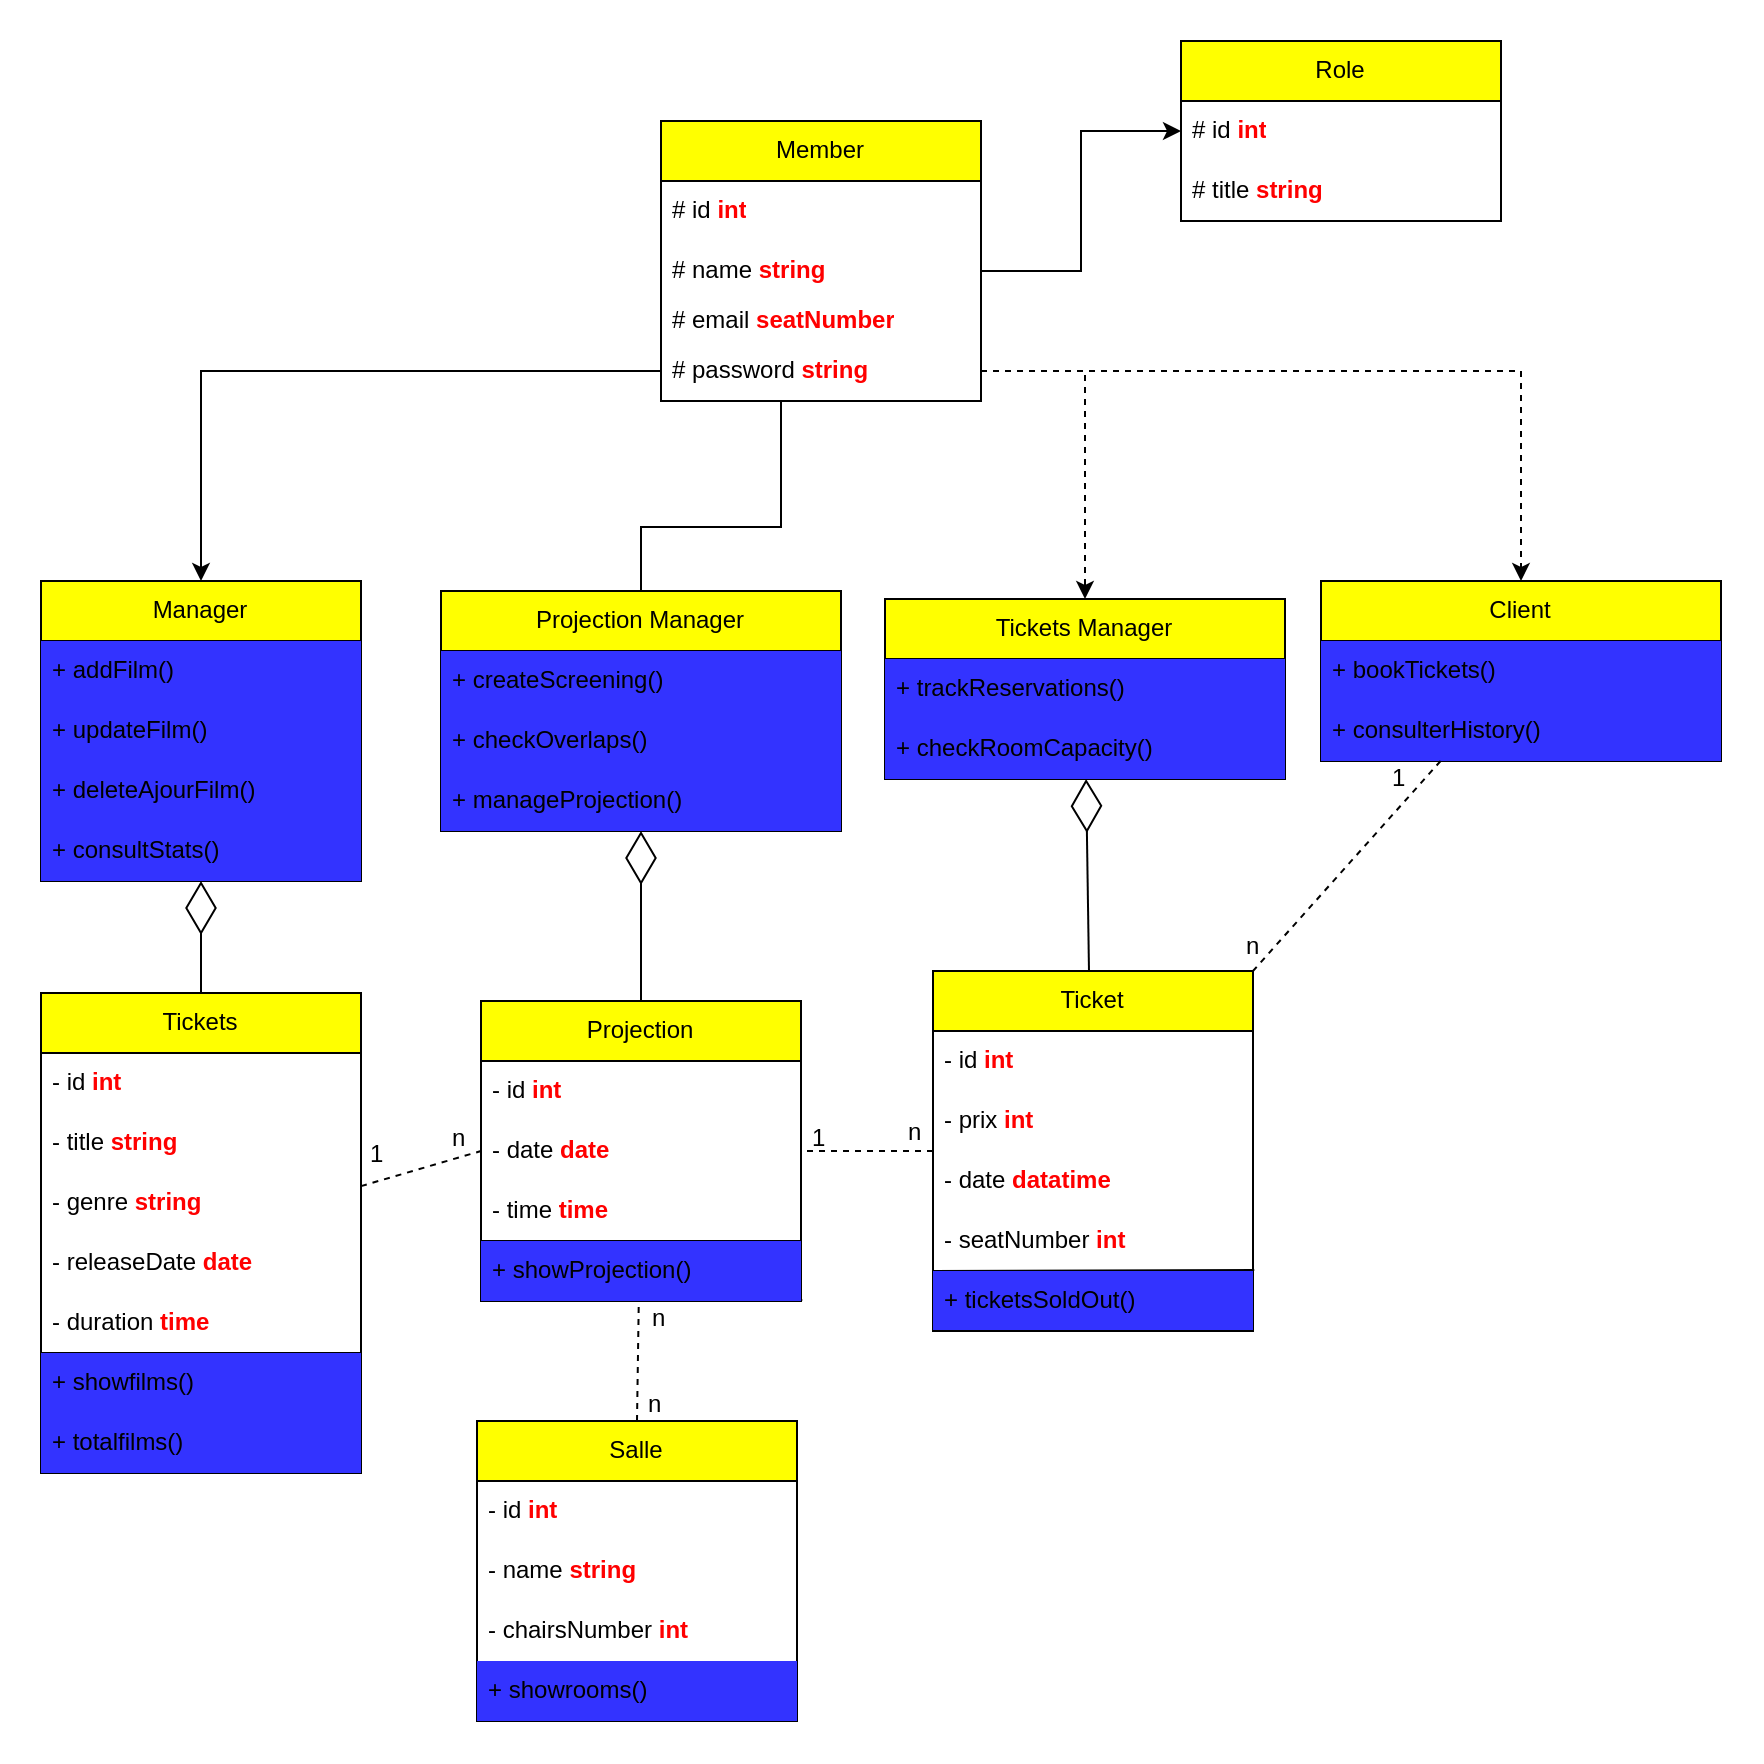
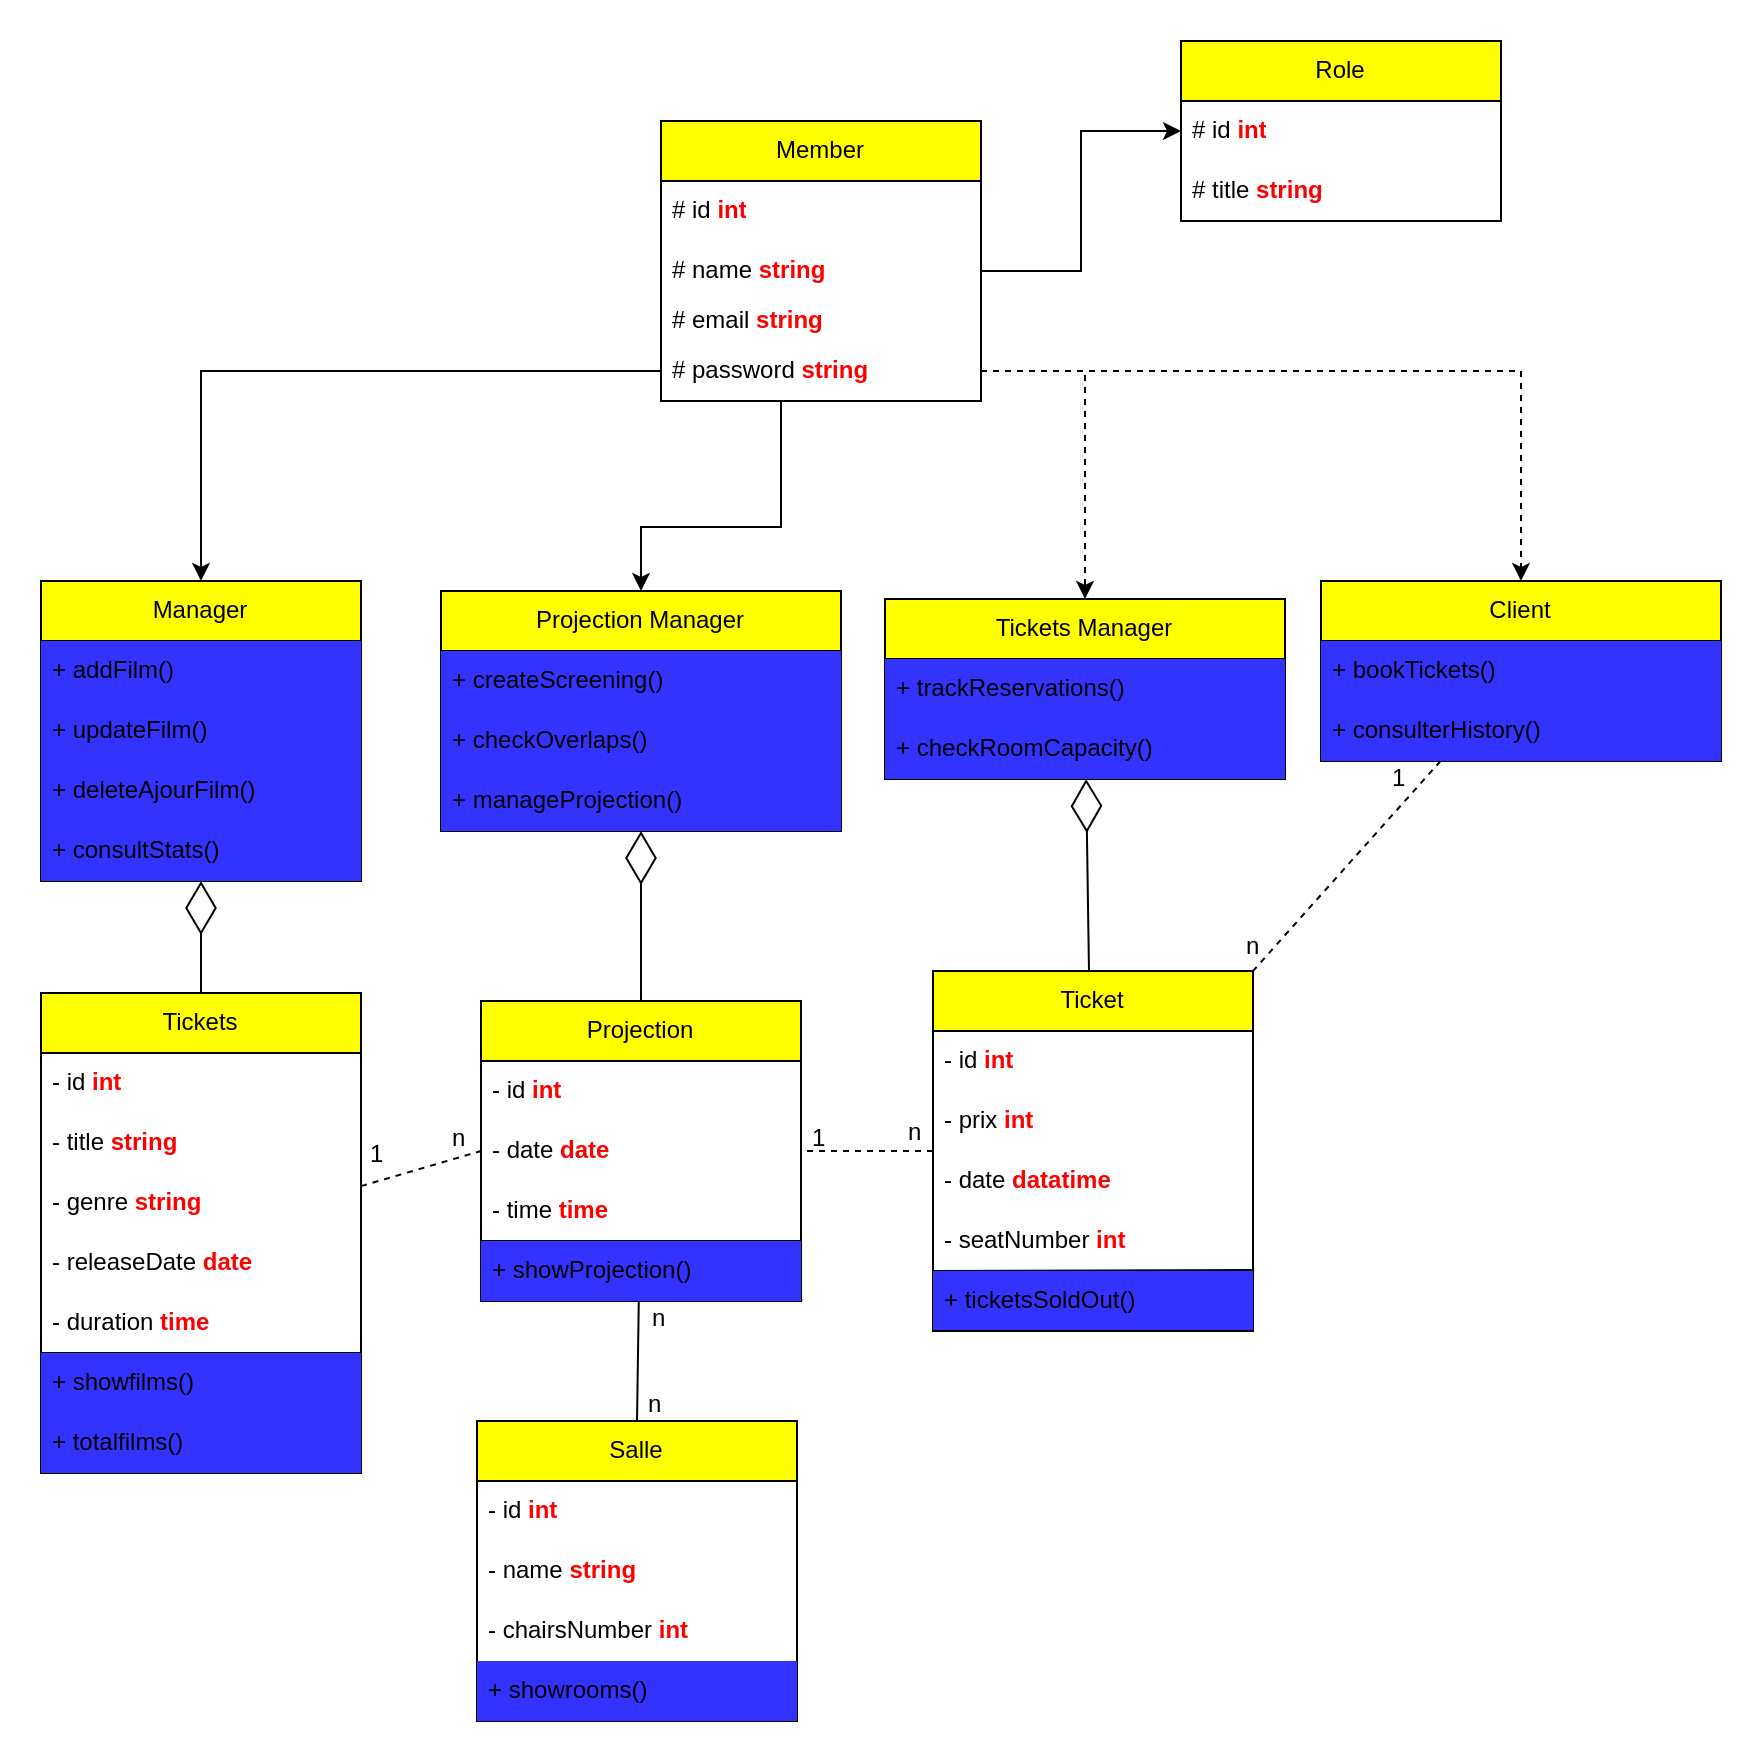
(781, 321) -> (751, 321)
(641, 581) -> (641, 576)
(638, 1361) -> (638, 1361)
